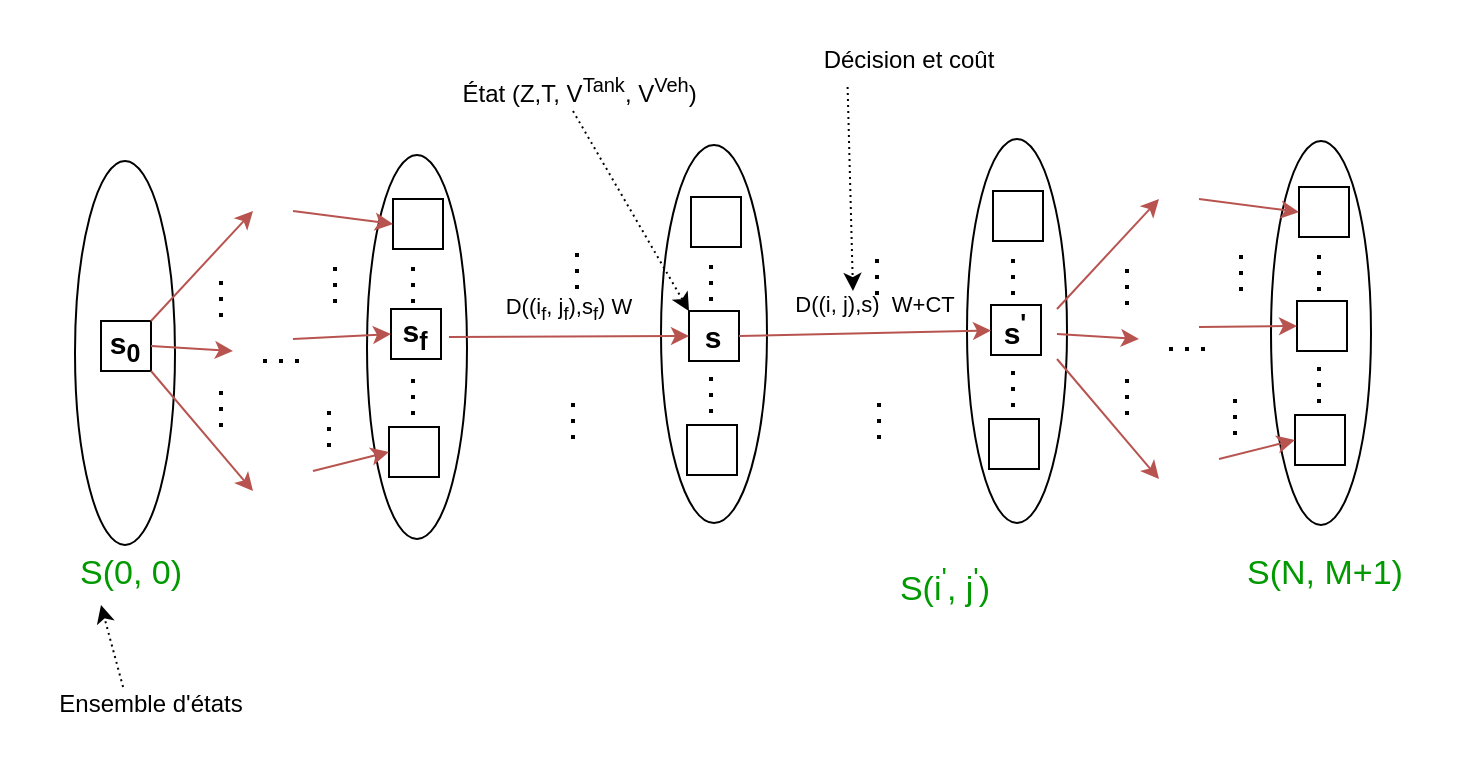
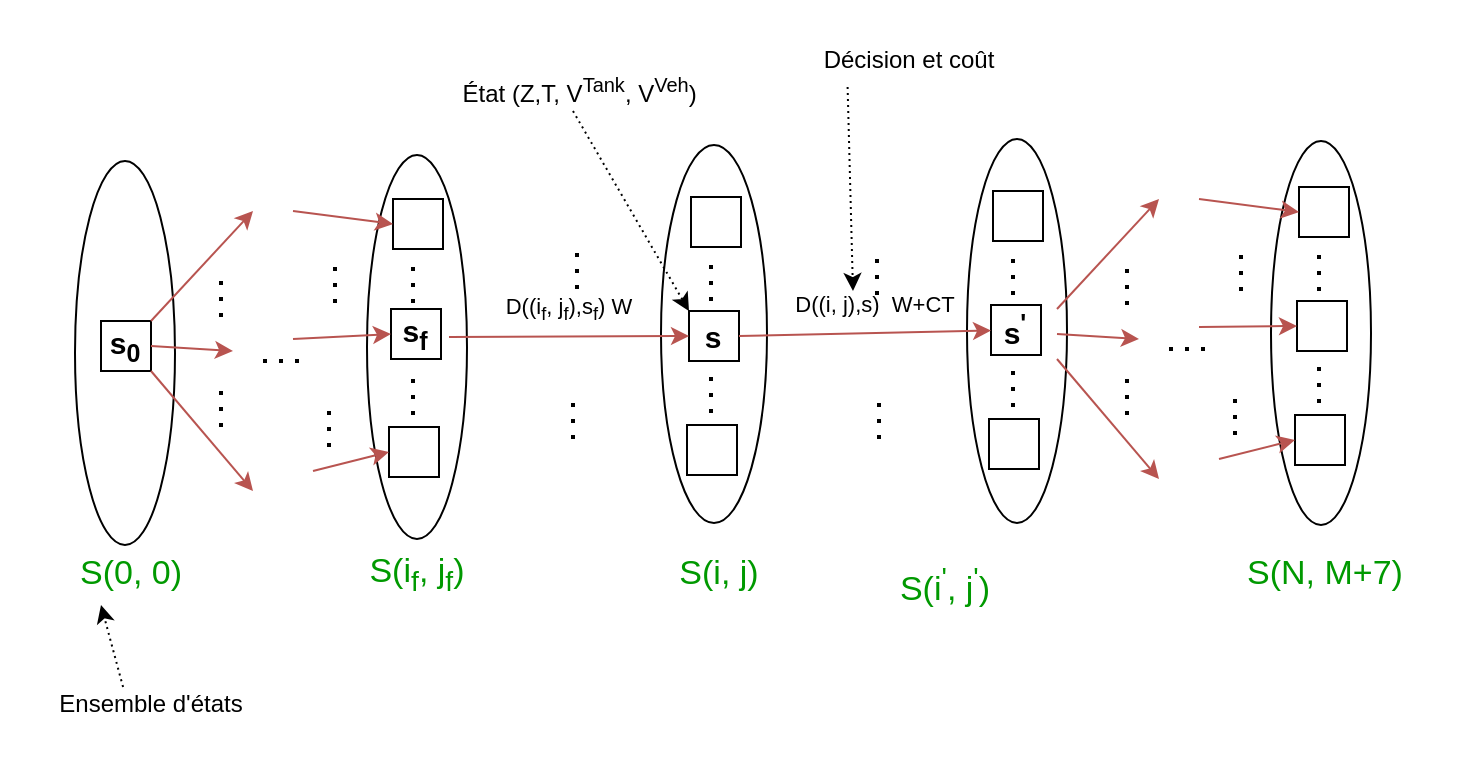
none -> (417, 575)
none -> (719, 575)
(1326, 575) -> (1326, 575)
